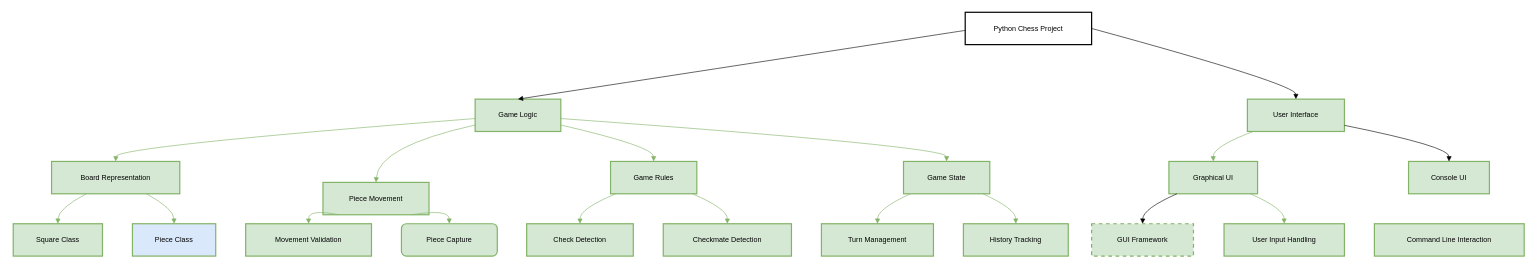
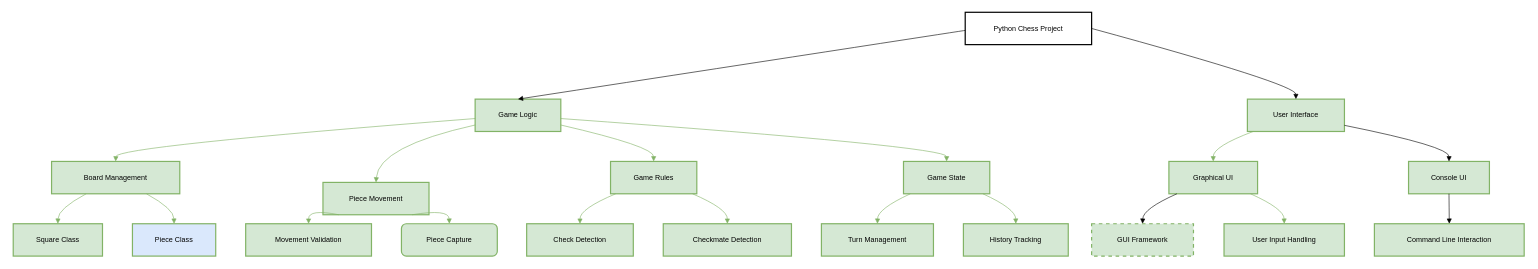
(115, 178) -> (115, 178)
none -> (1450, 217)
